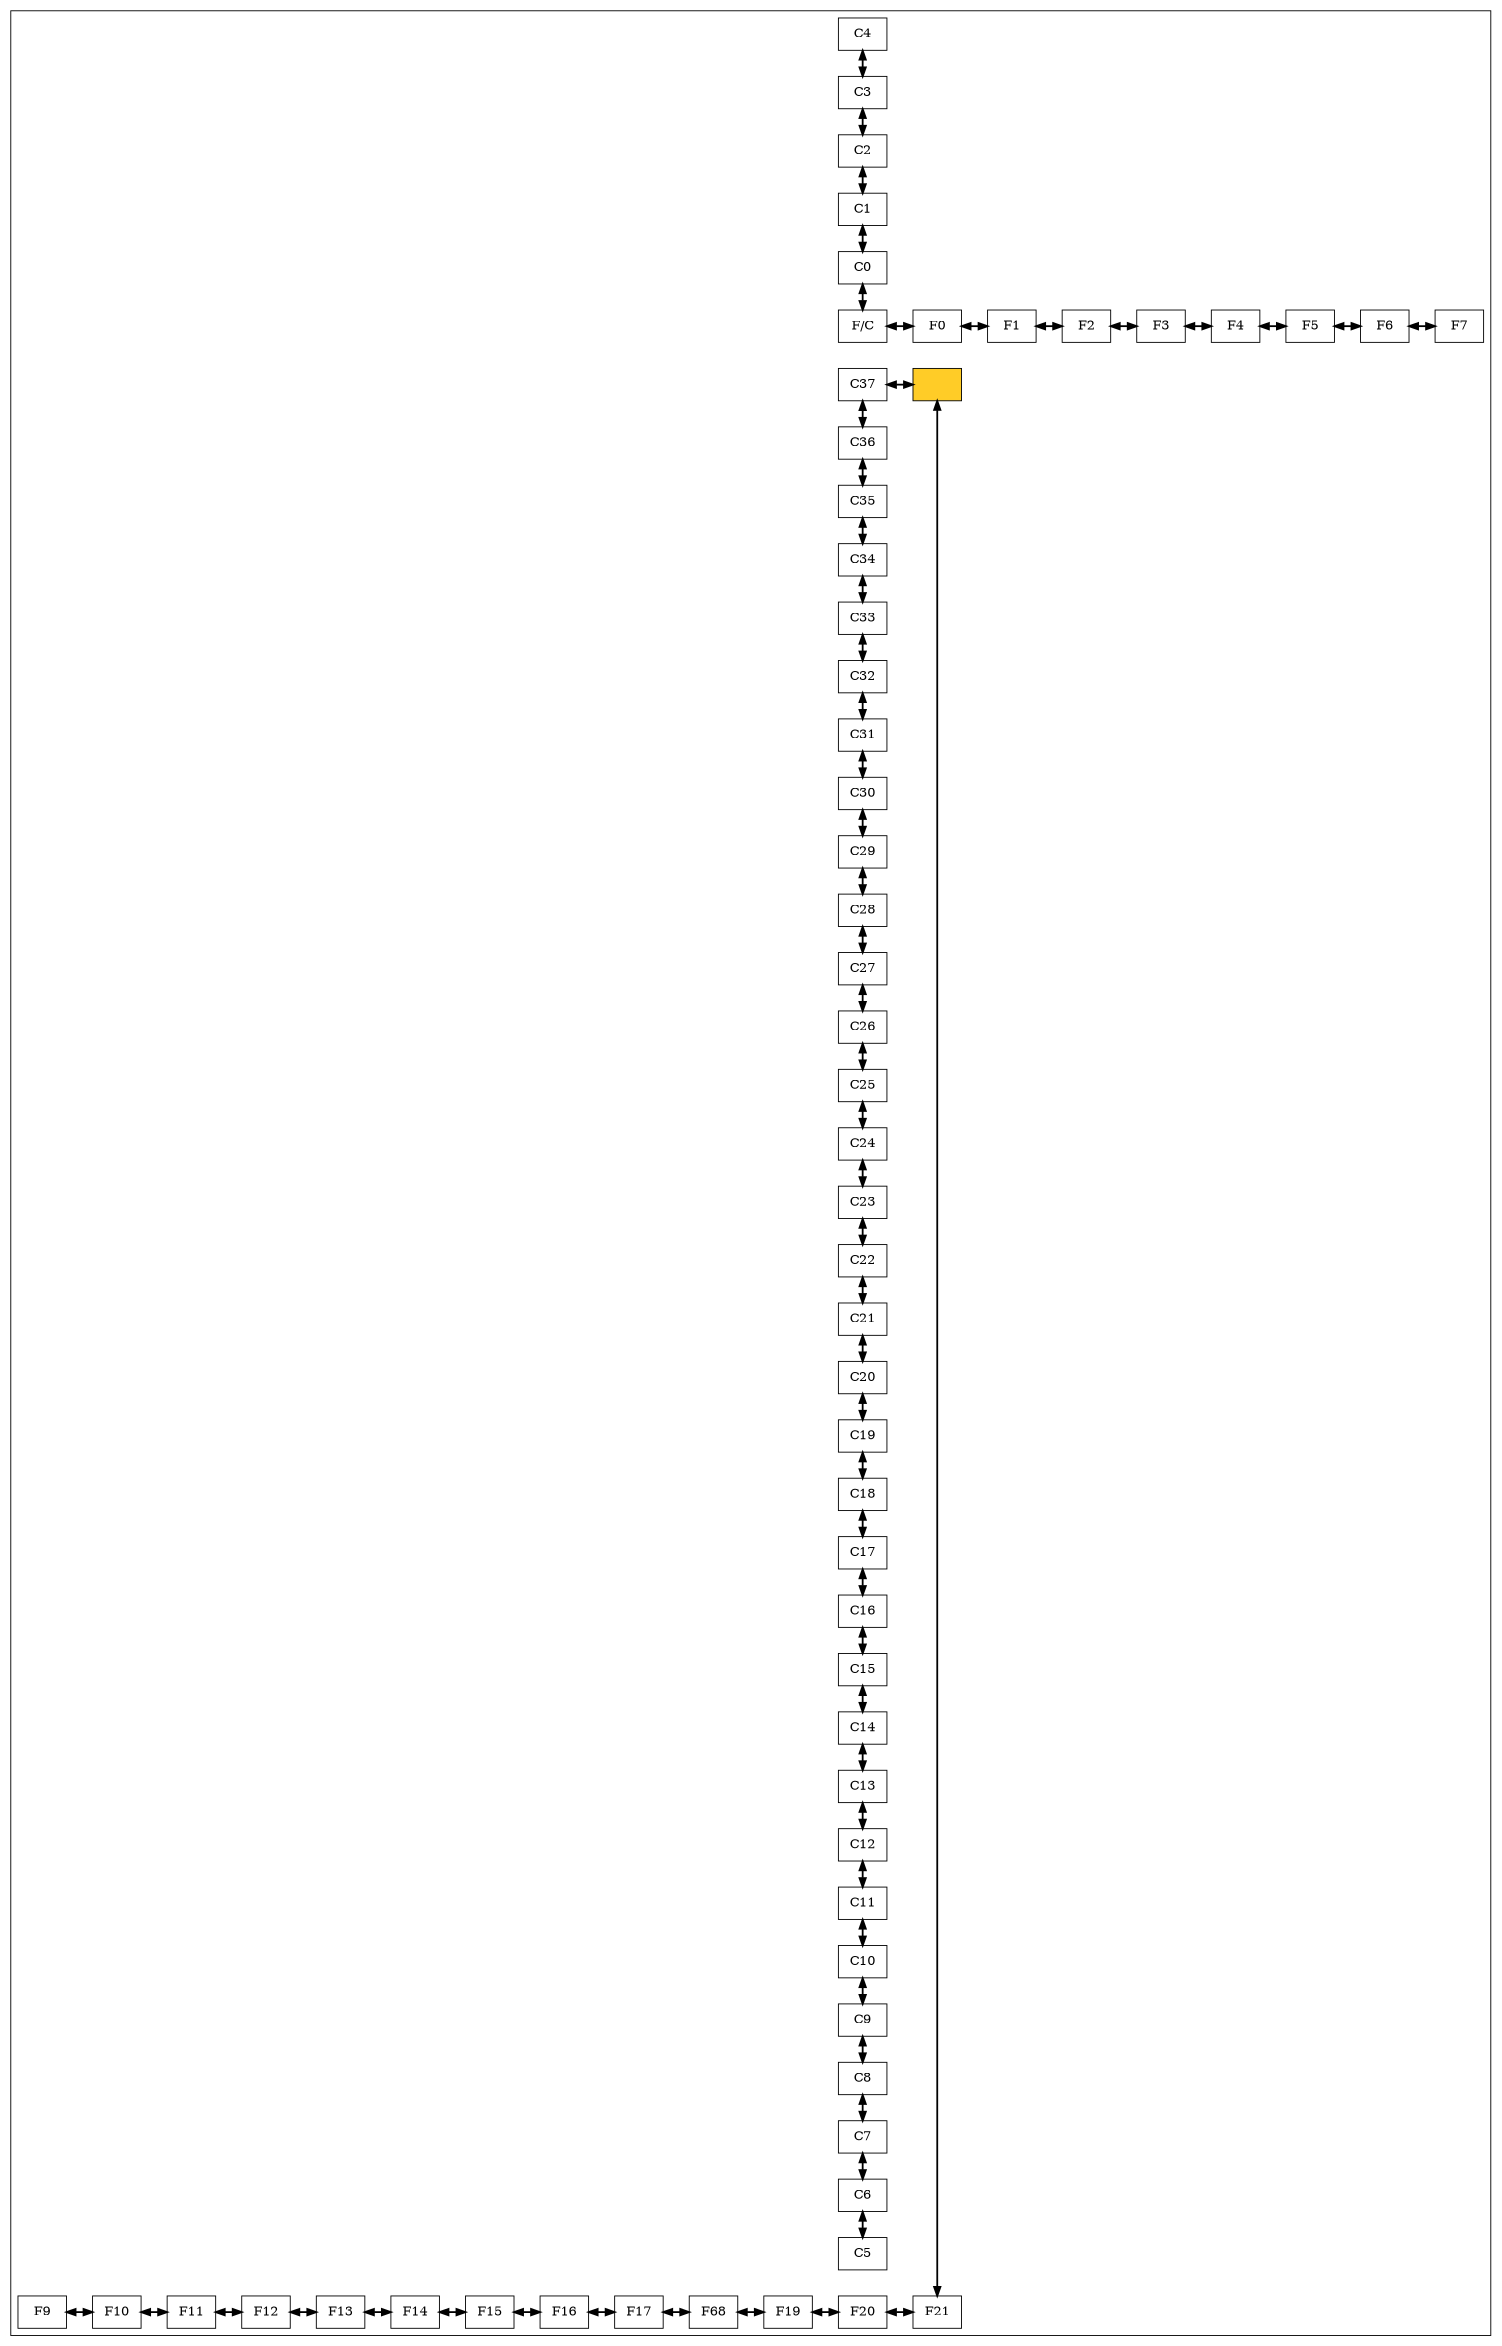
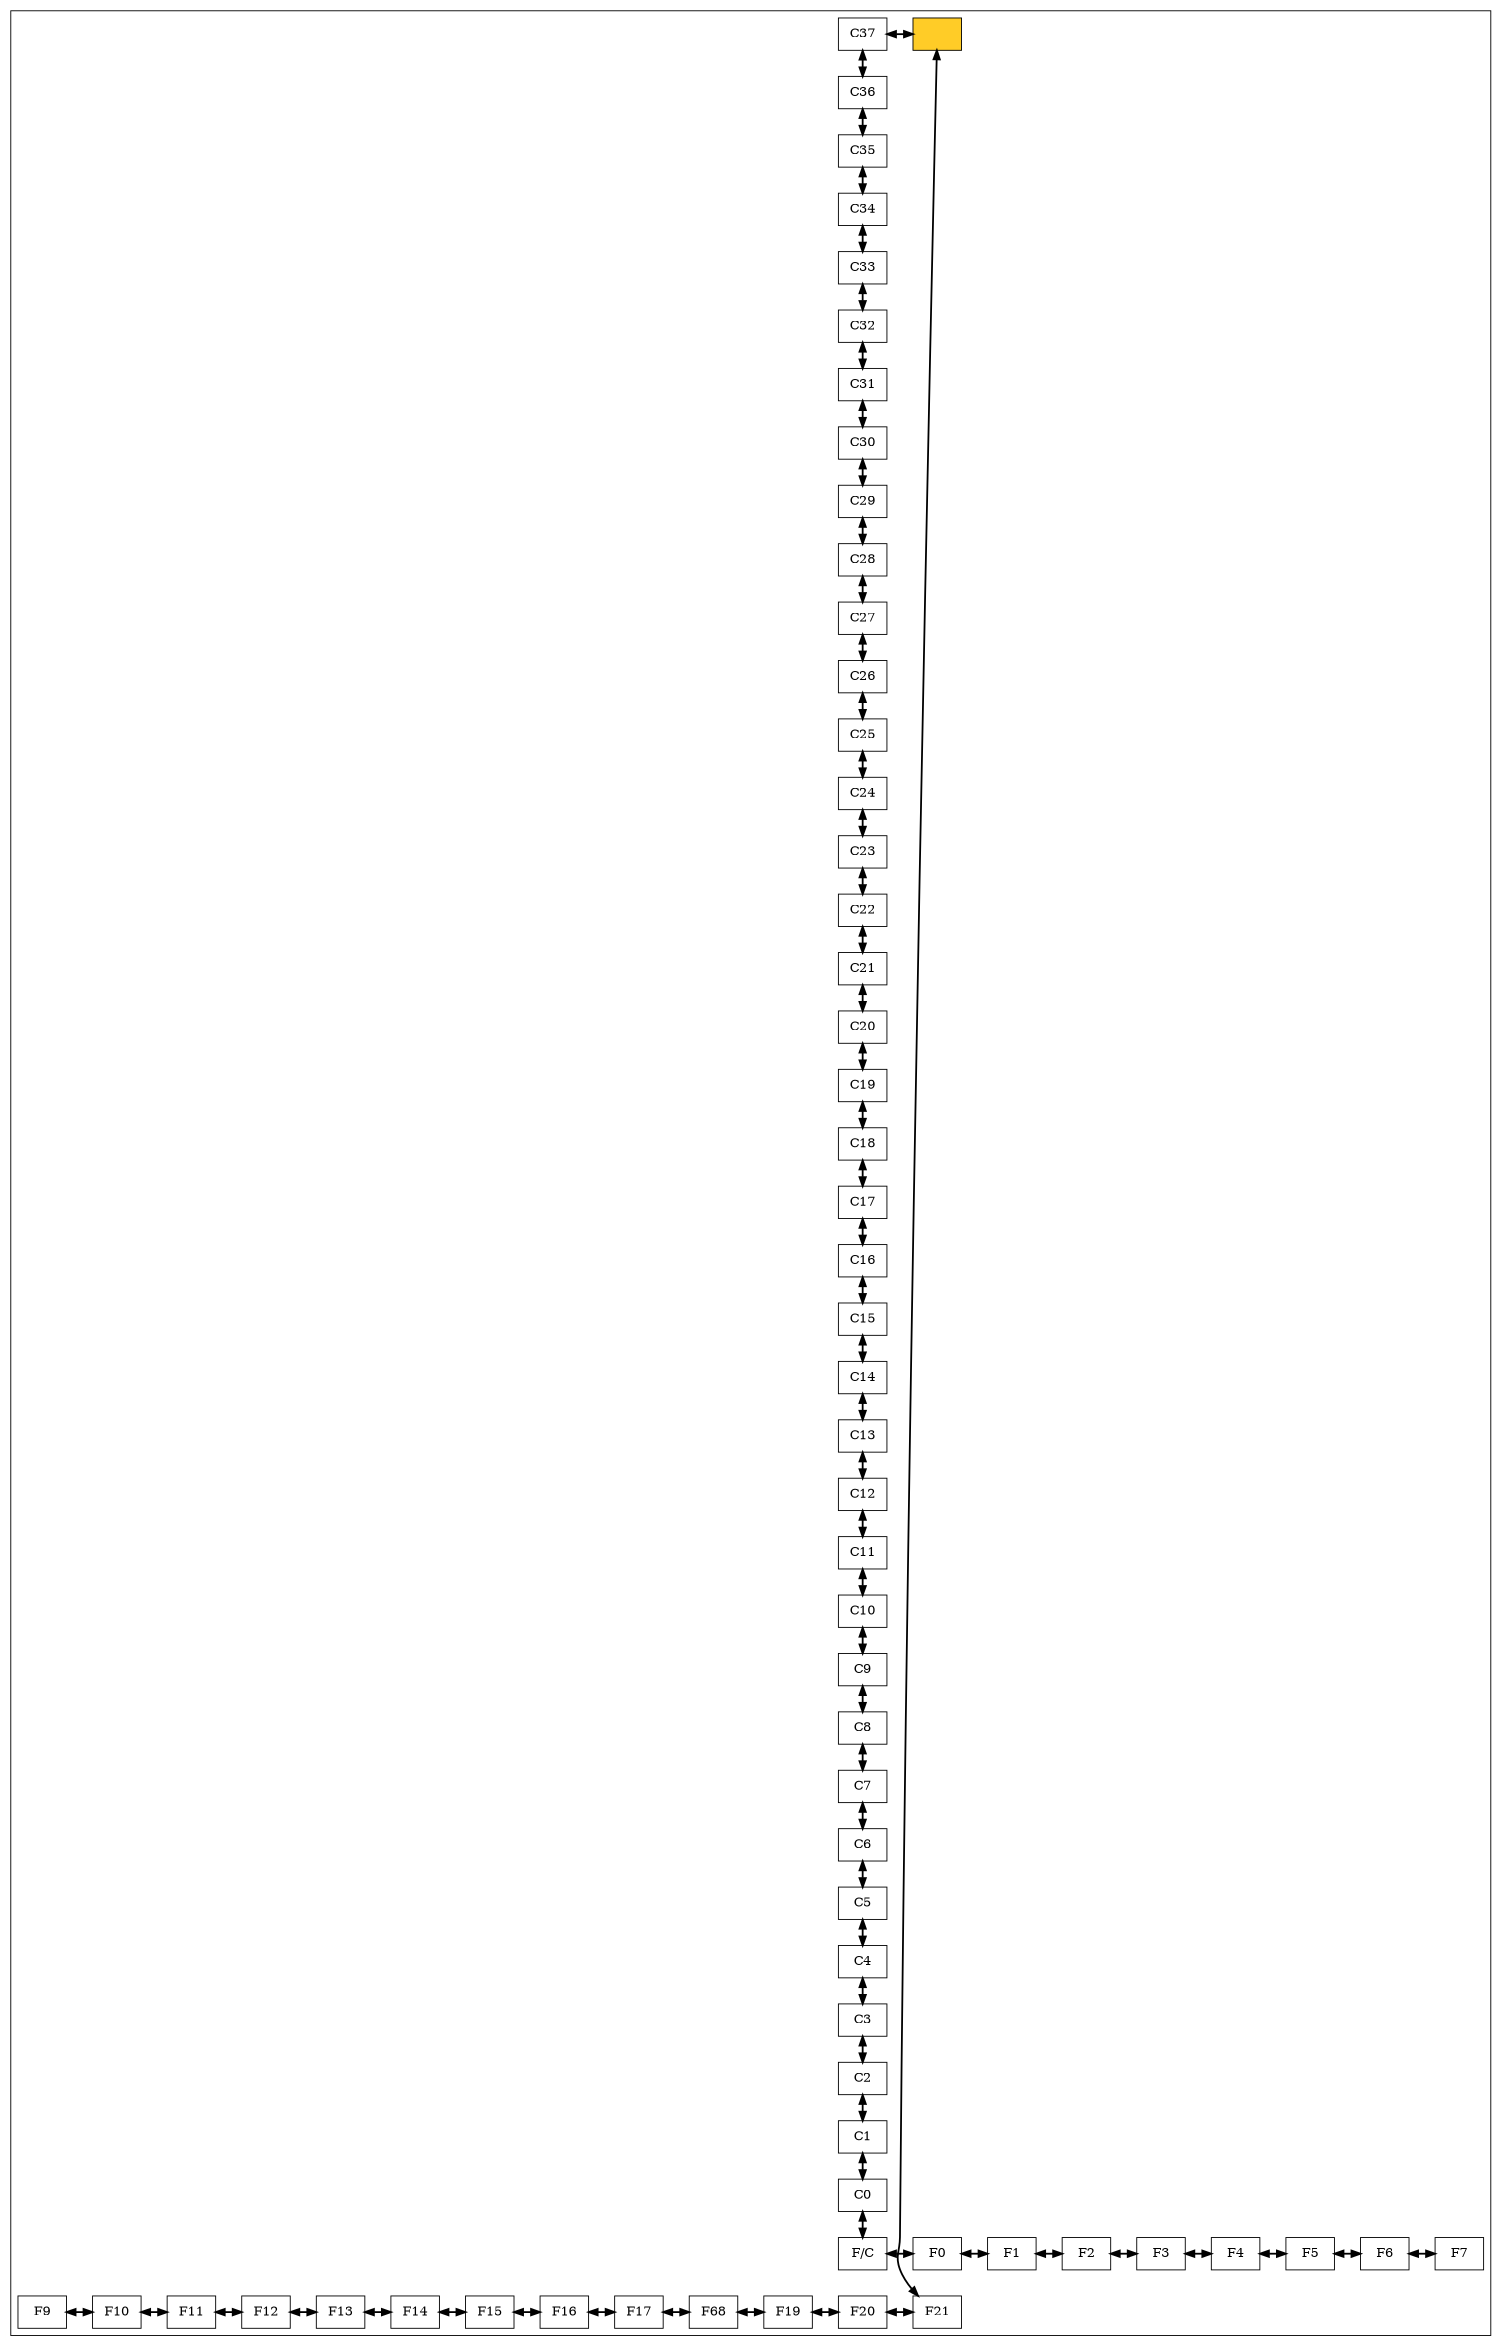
none -> (863, 1932)
